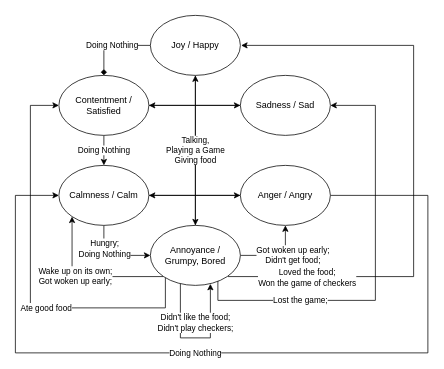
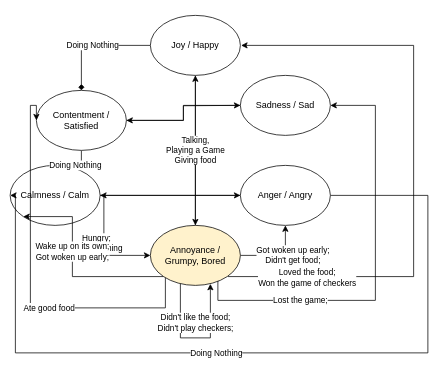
(104, 105) -> (81, 120)
(104, 195) -> (55, 195)
(195, 255) -> (195, 255)
